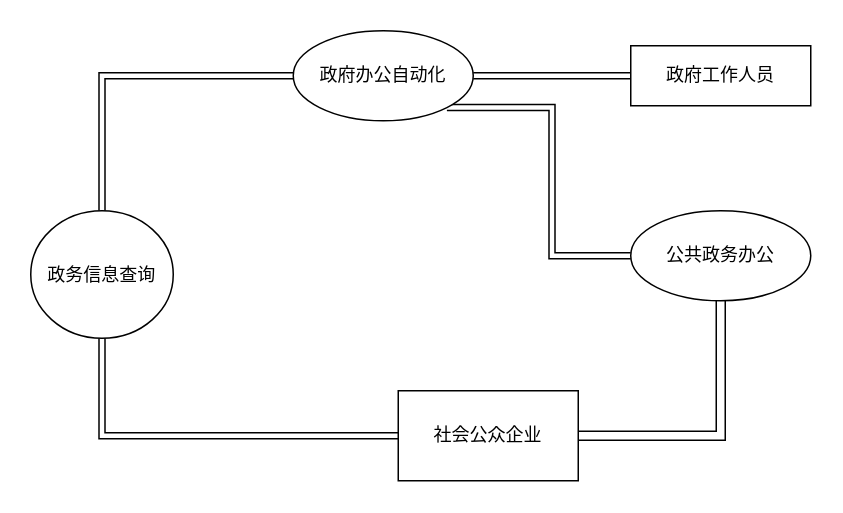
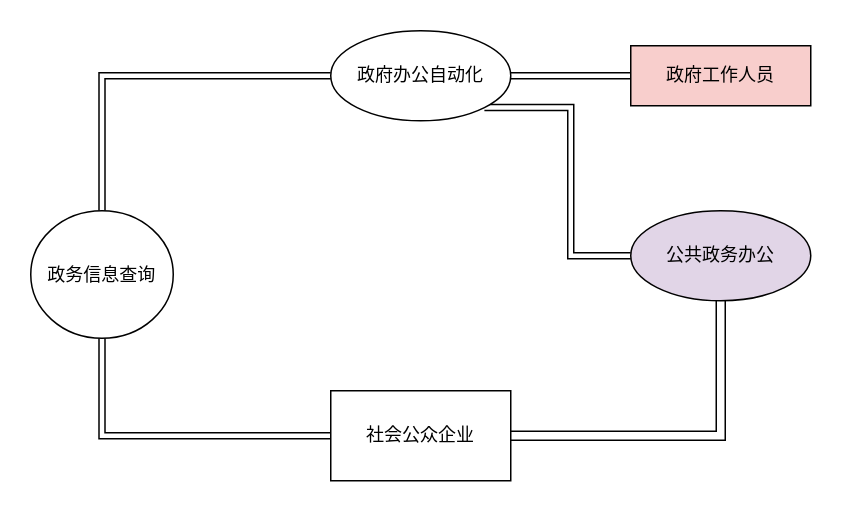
(383, 76) -> (421, 76)
(721, 76) -> (721, 76)
(721, 256) -> (721, 256)
(488, 436) -> (421, 436)
